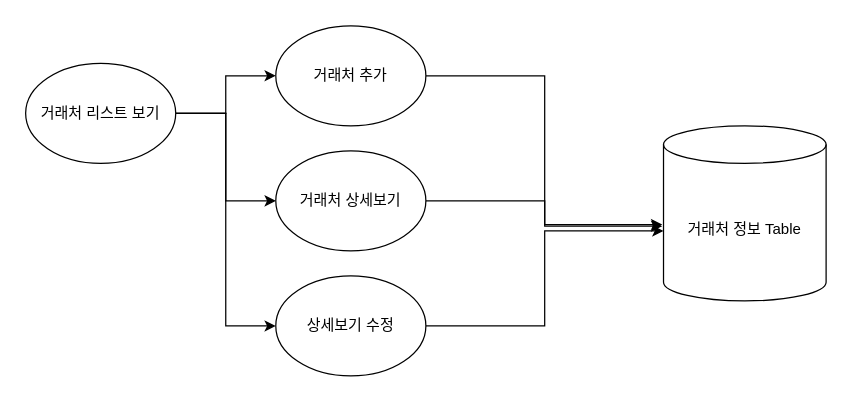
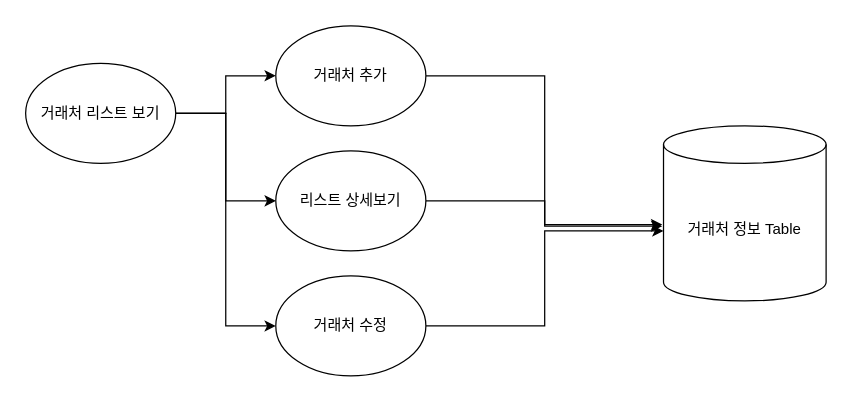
(351, 201) -> (351, 201)
(351, 326) -> (351, 326)
